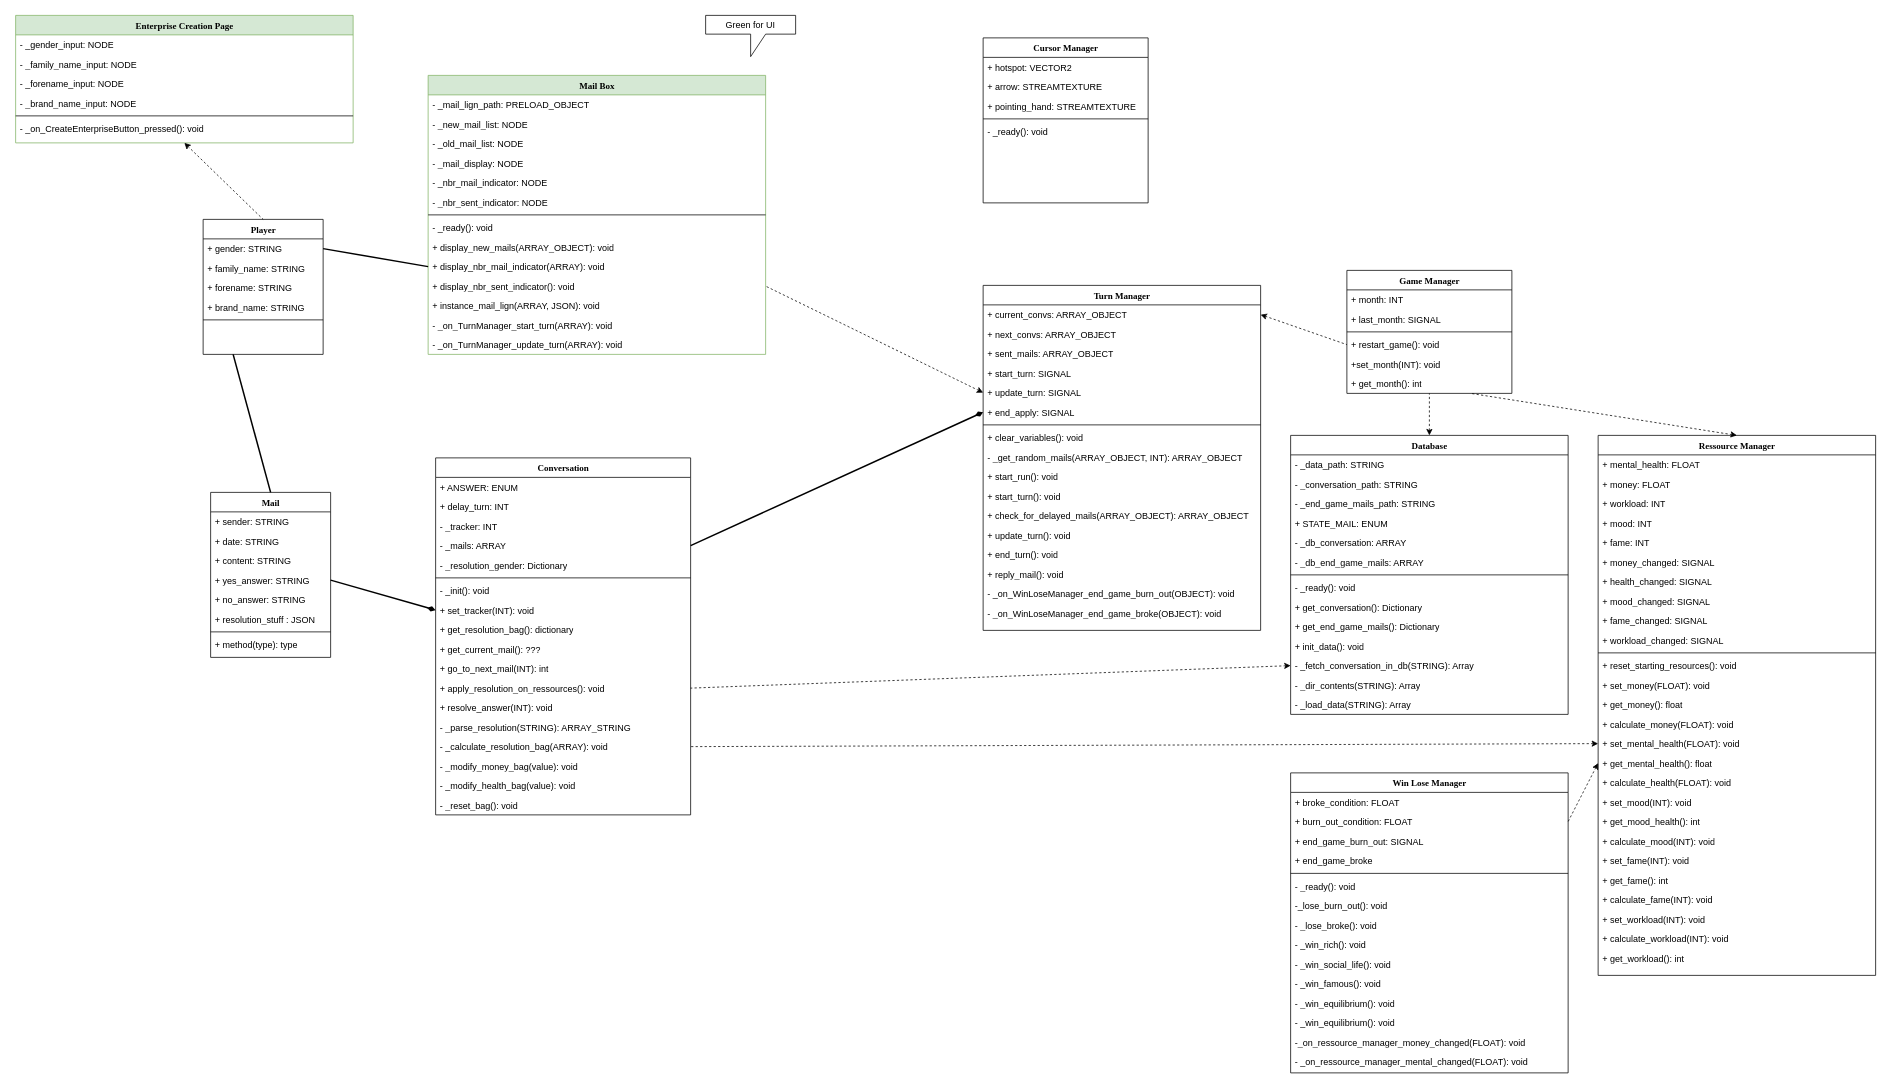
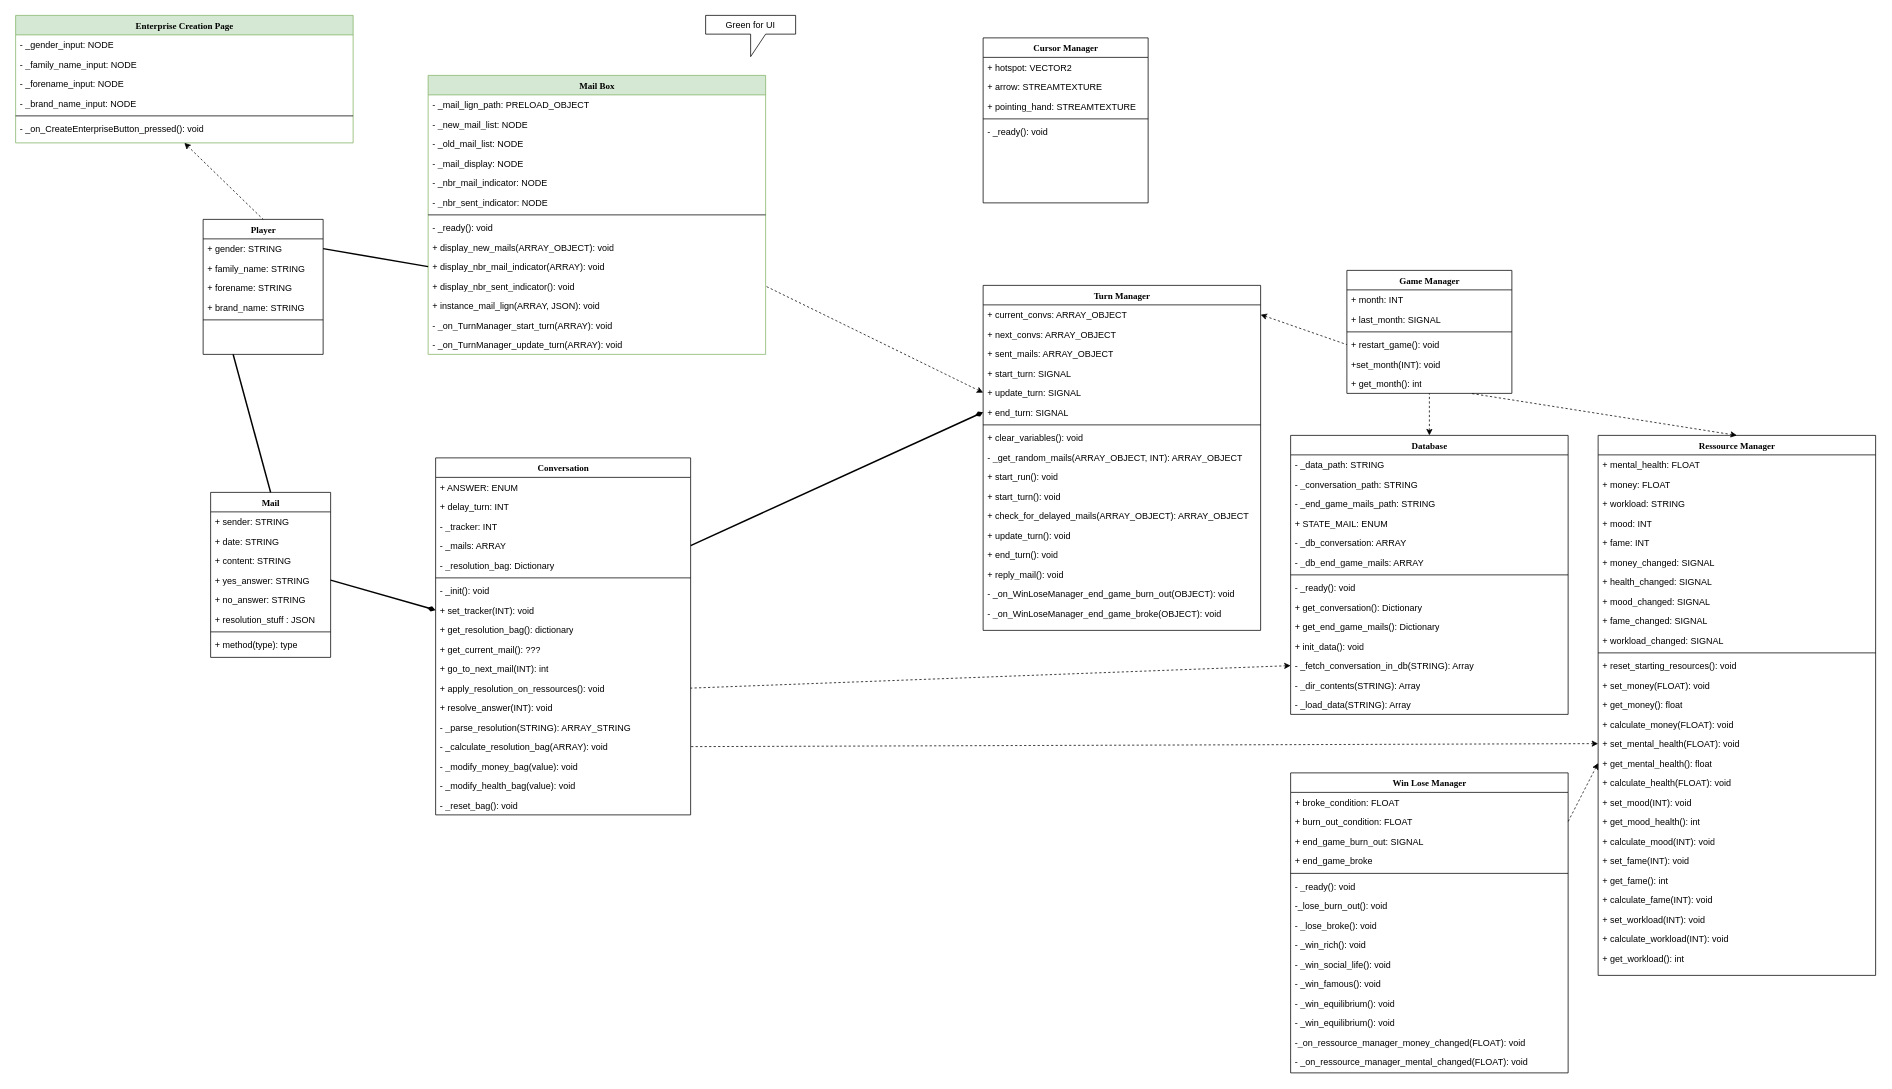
(1031, 413) -> (1029, 413)
(1635, 505) -> (1643, 505)
(512, 566) -> (505, 566)
